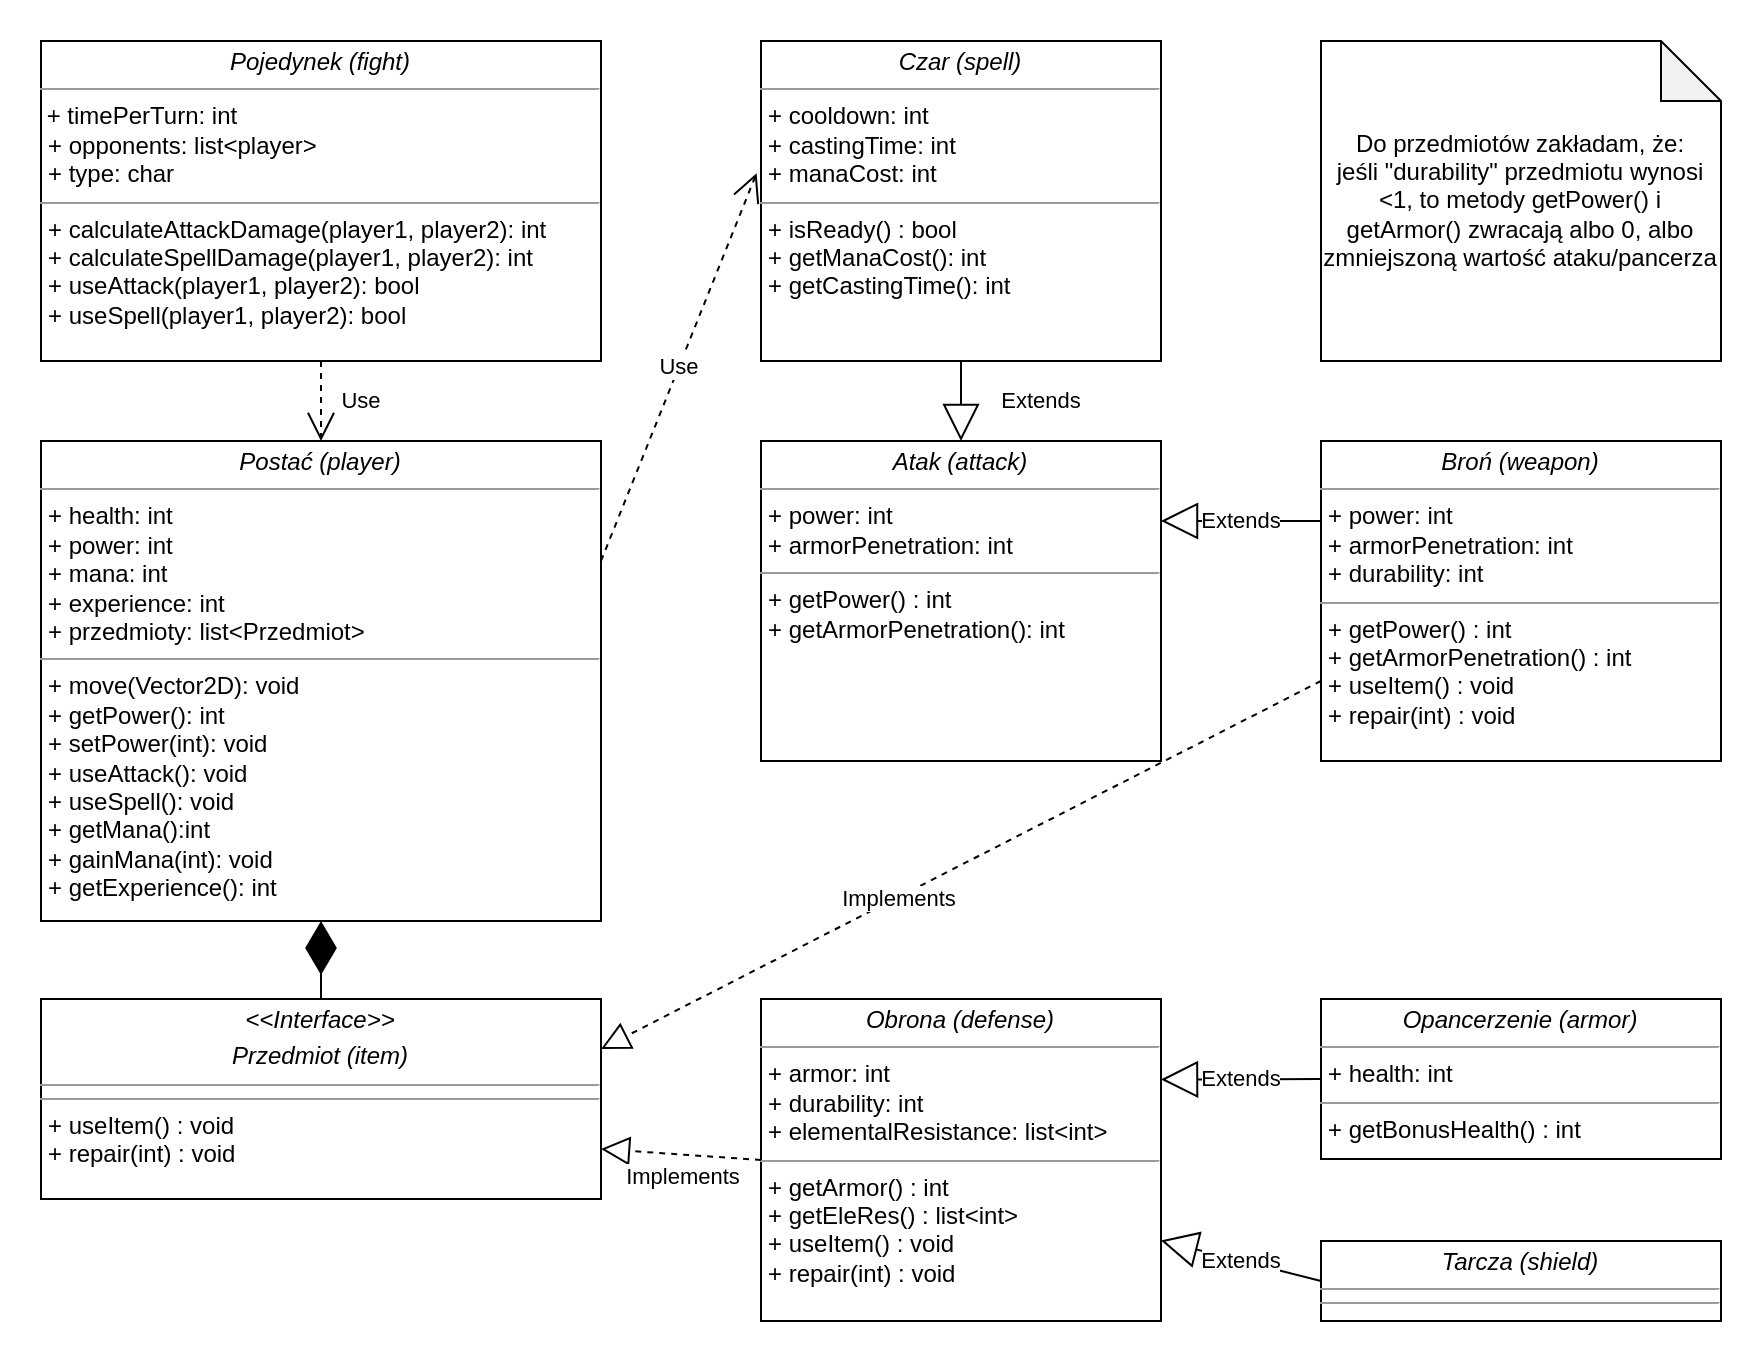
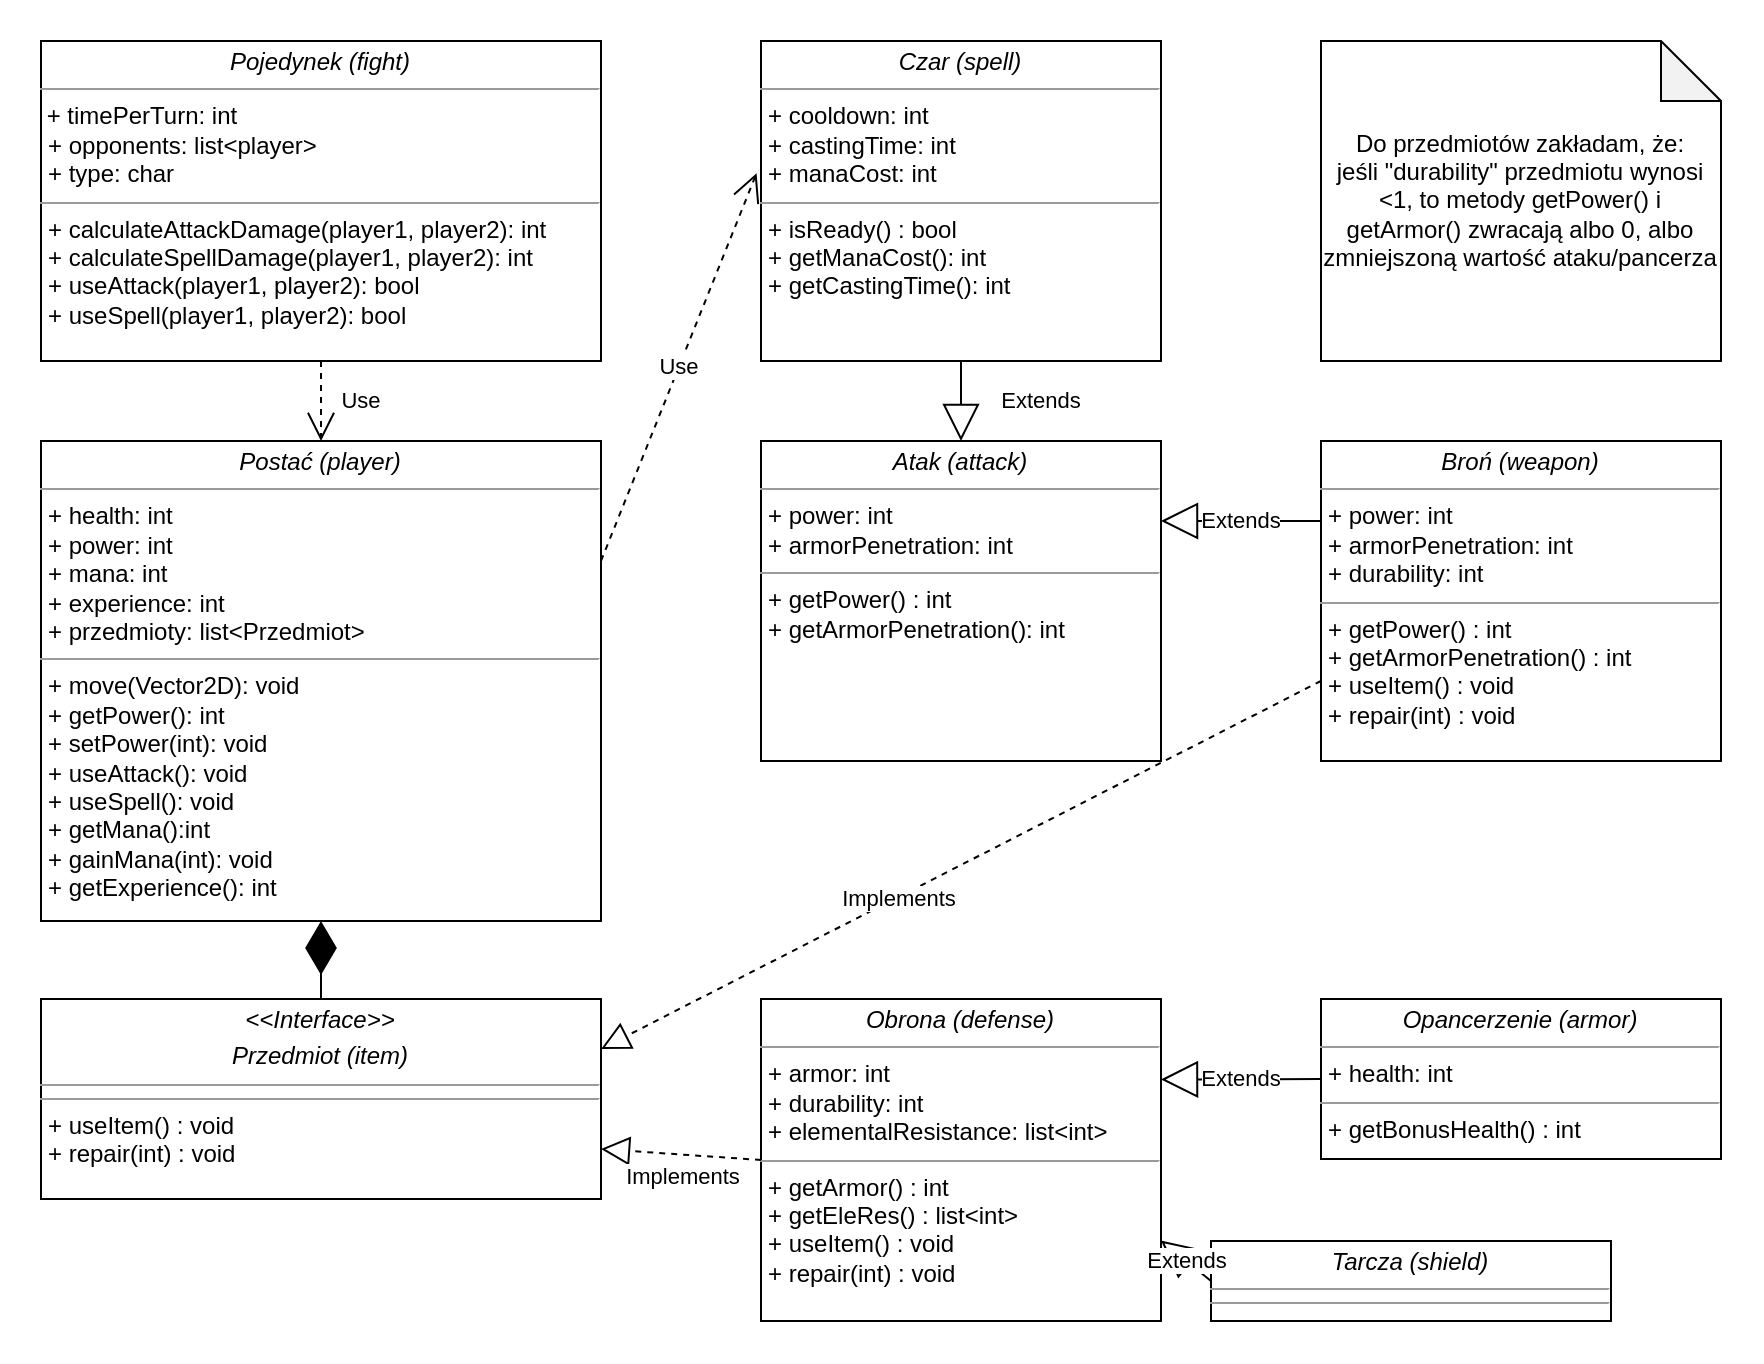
(1521, 1281) -> (1411, 1281)
